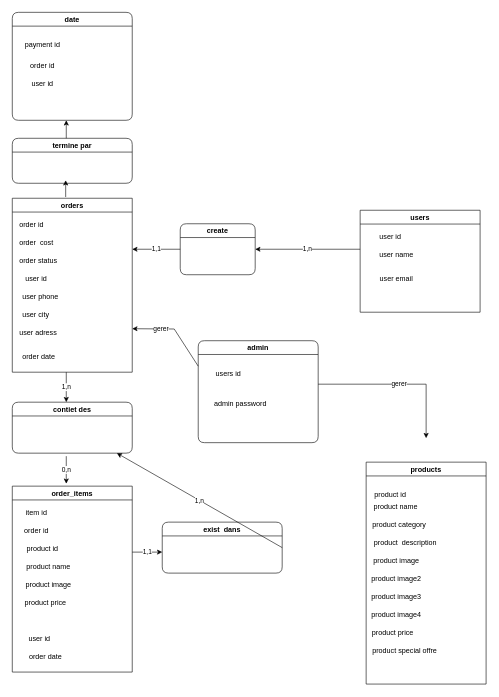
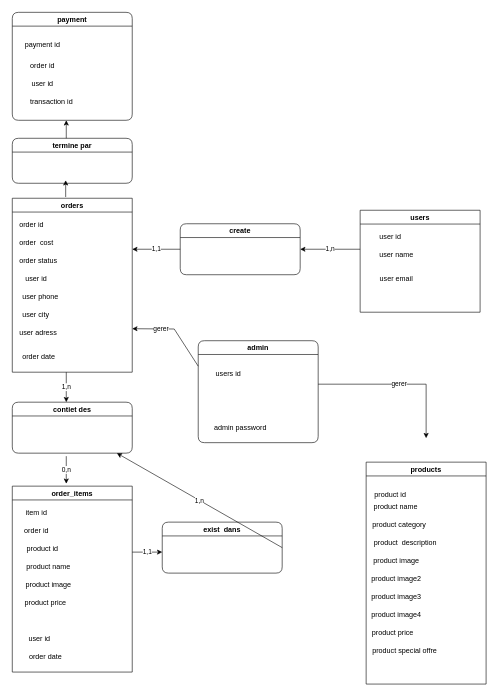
(72, 20) -> (72, 20)
none -> (51, 102)
(218, 249) -> (240, 249)
(240, 404) -> (240, 428)
